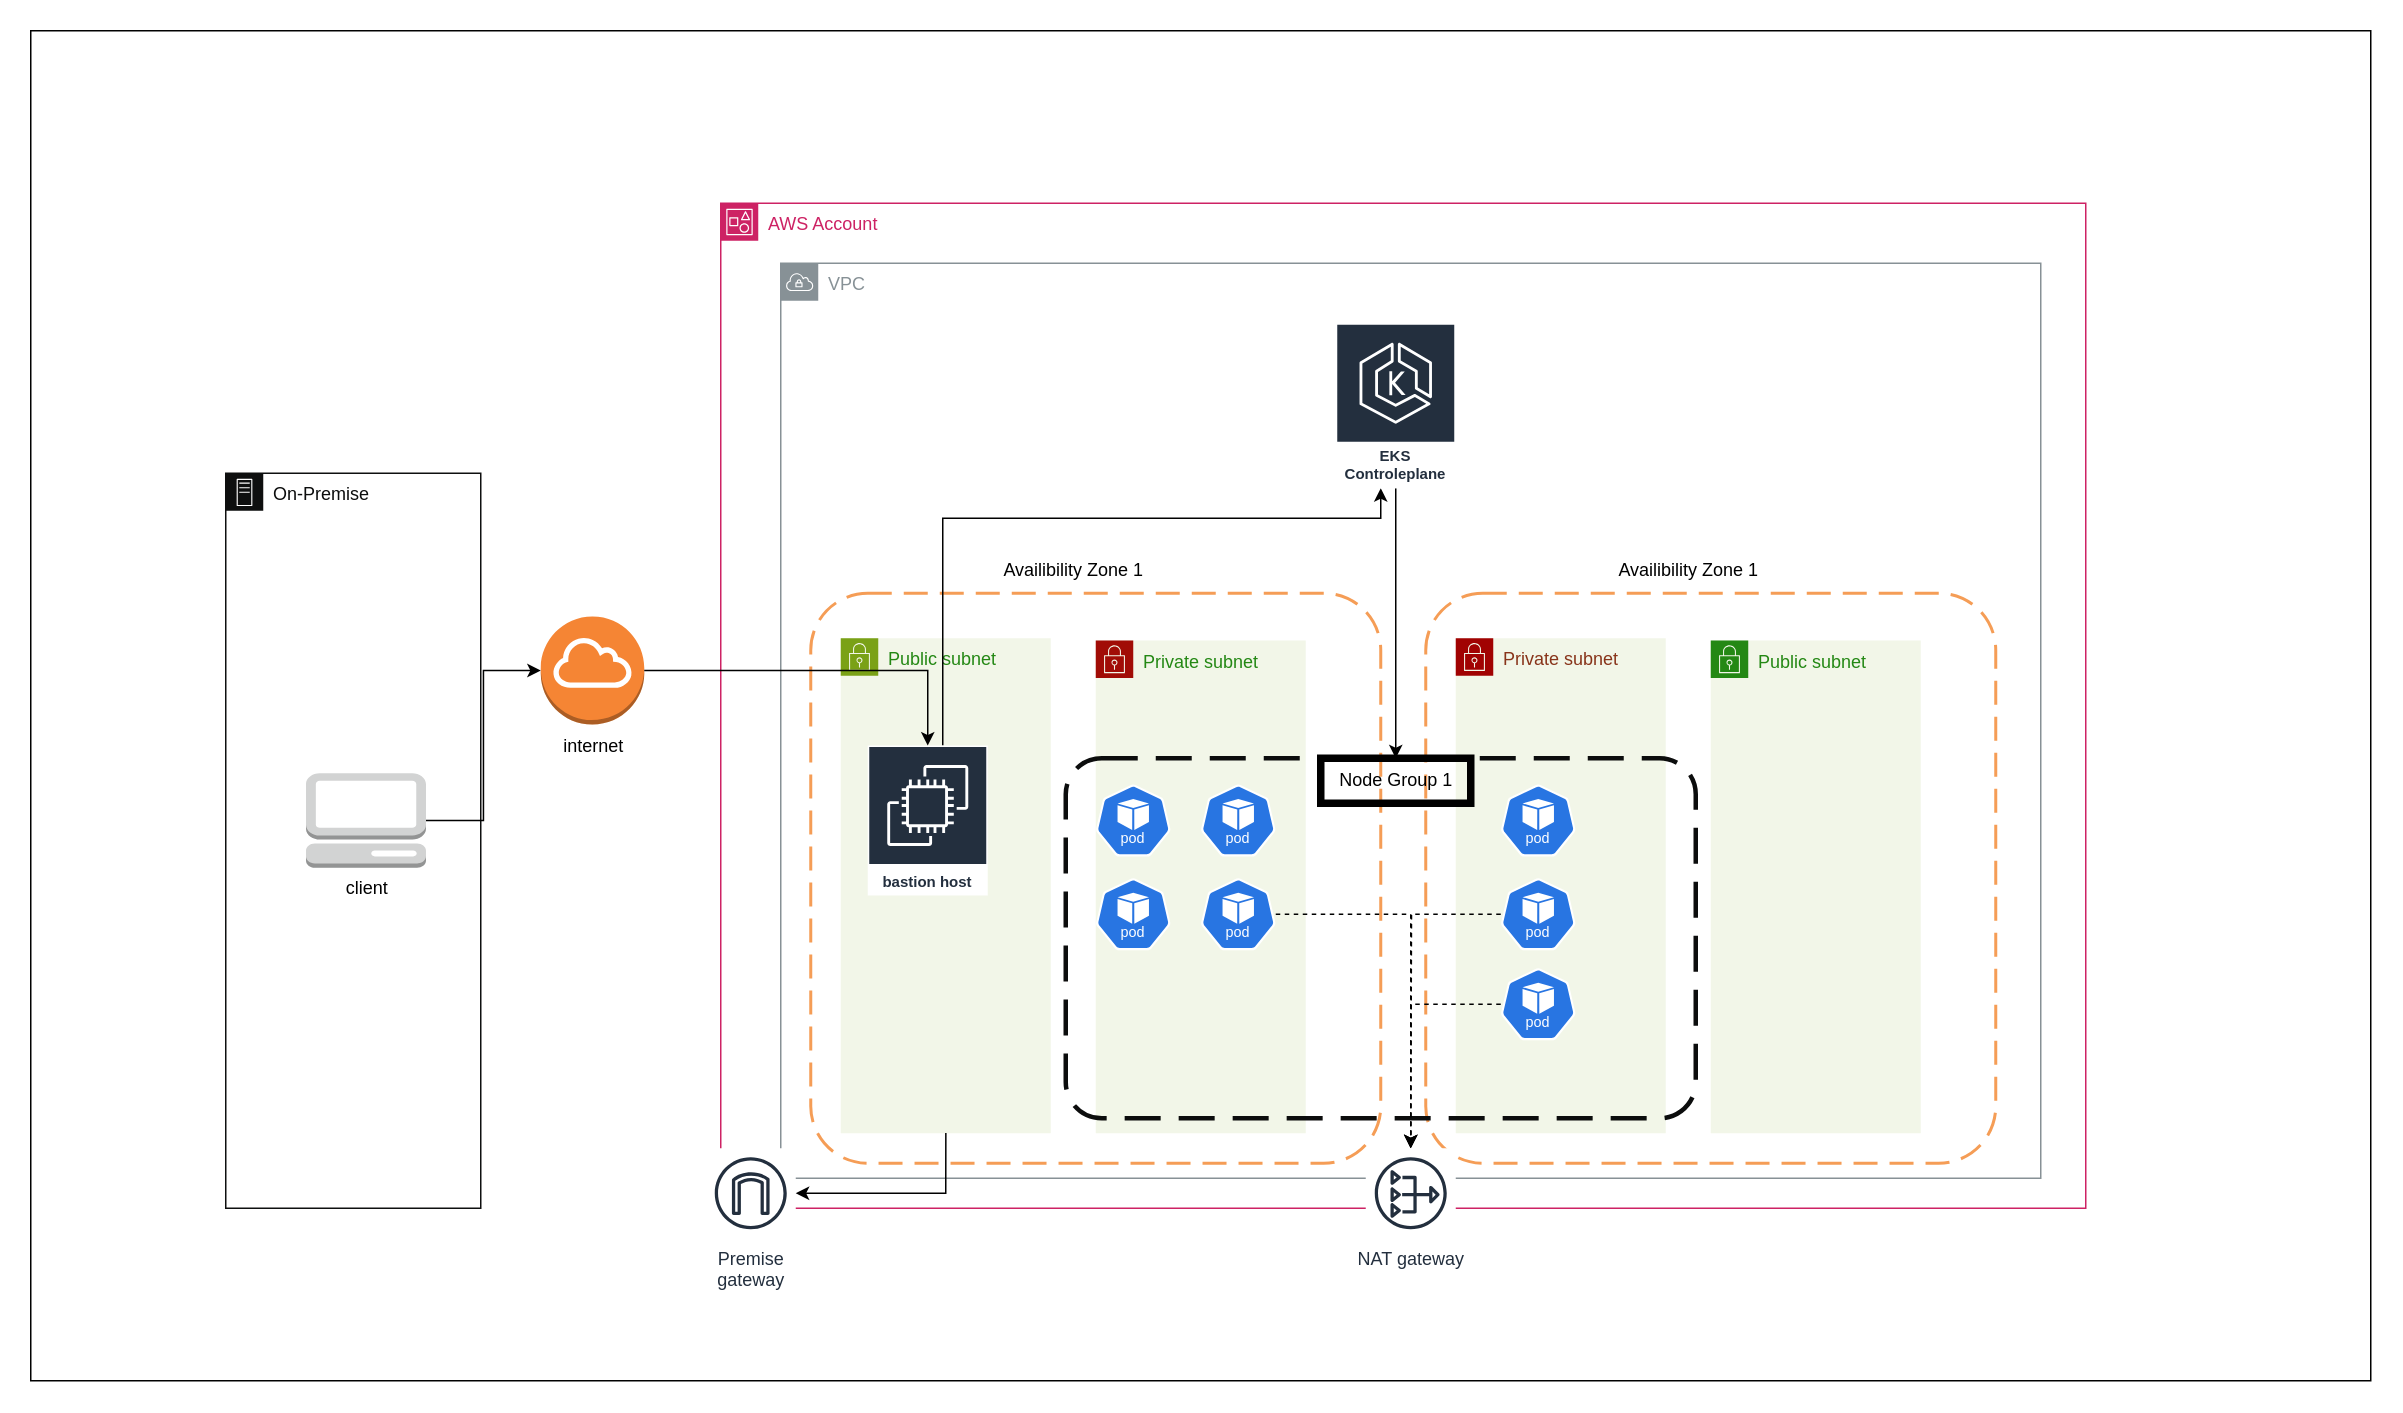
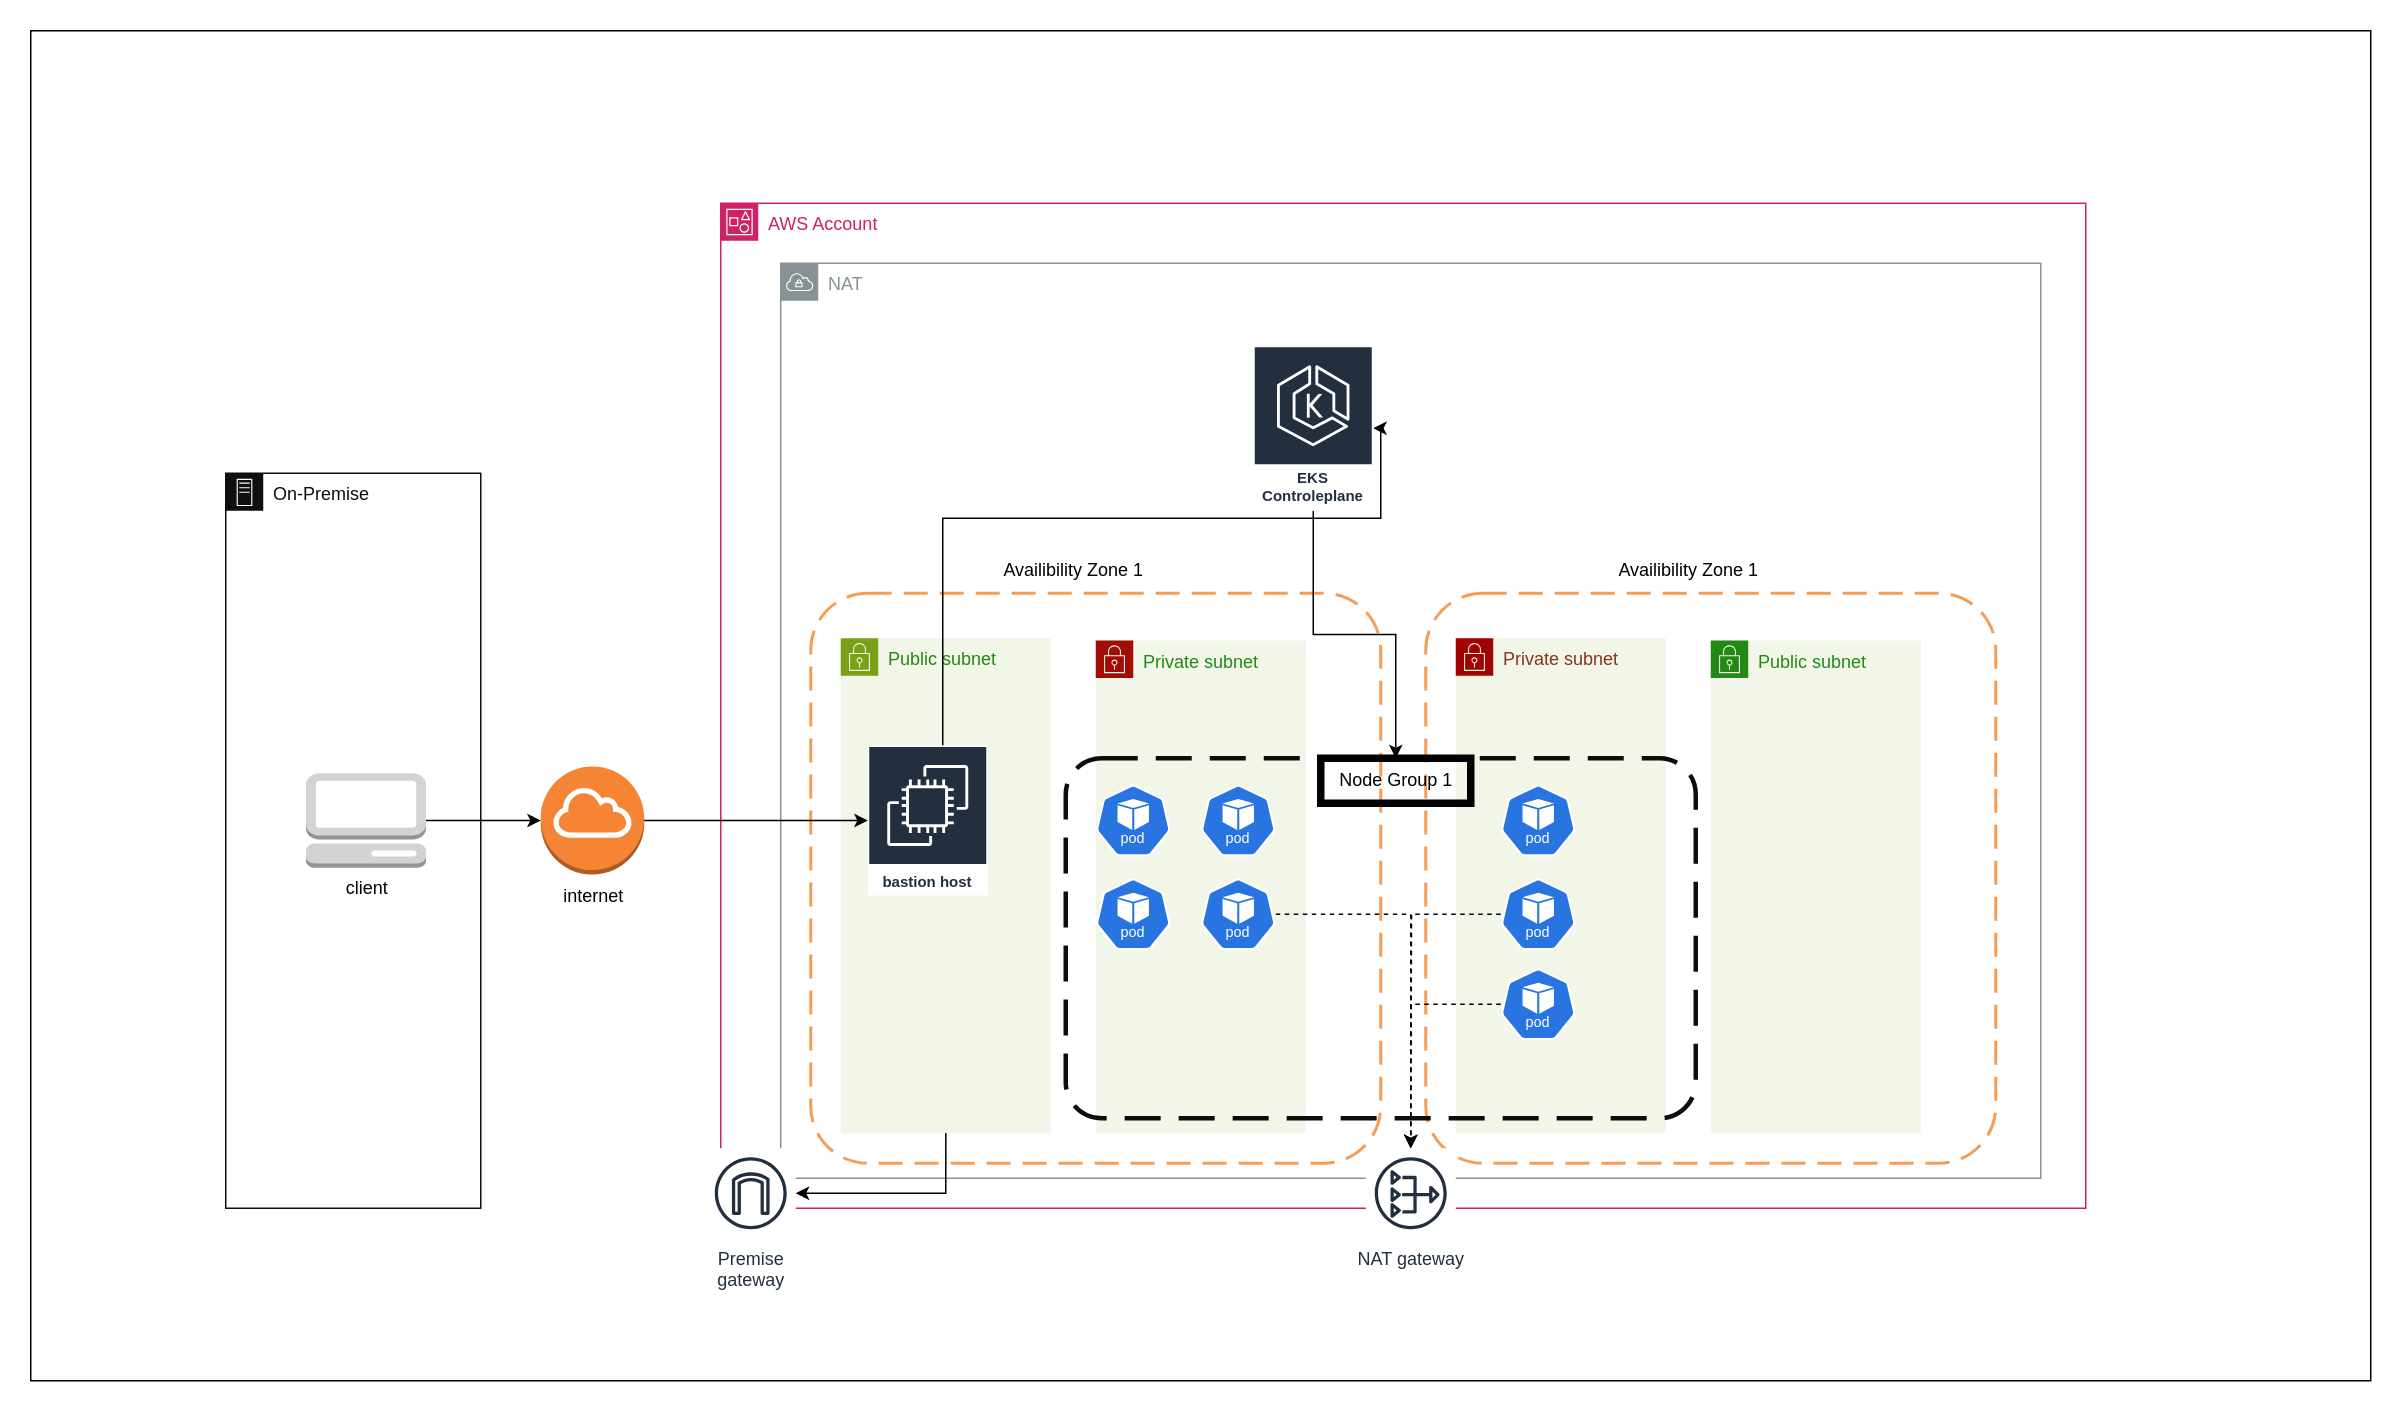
(844, 285) -> (844, 285)
(1396, 406) -> (1313, 428)
(593, 671) -> (593, 821)
